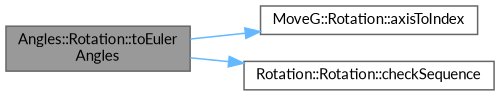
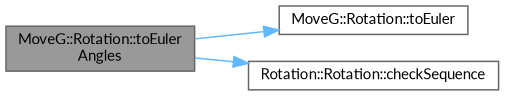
(369, 20) -> (374, 20)
(98, 49) -> (100, 49)
